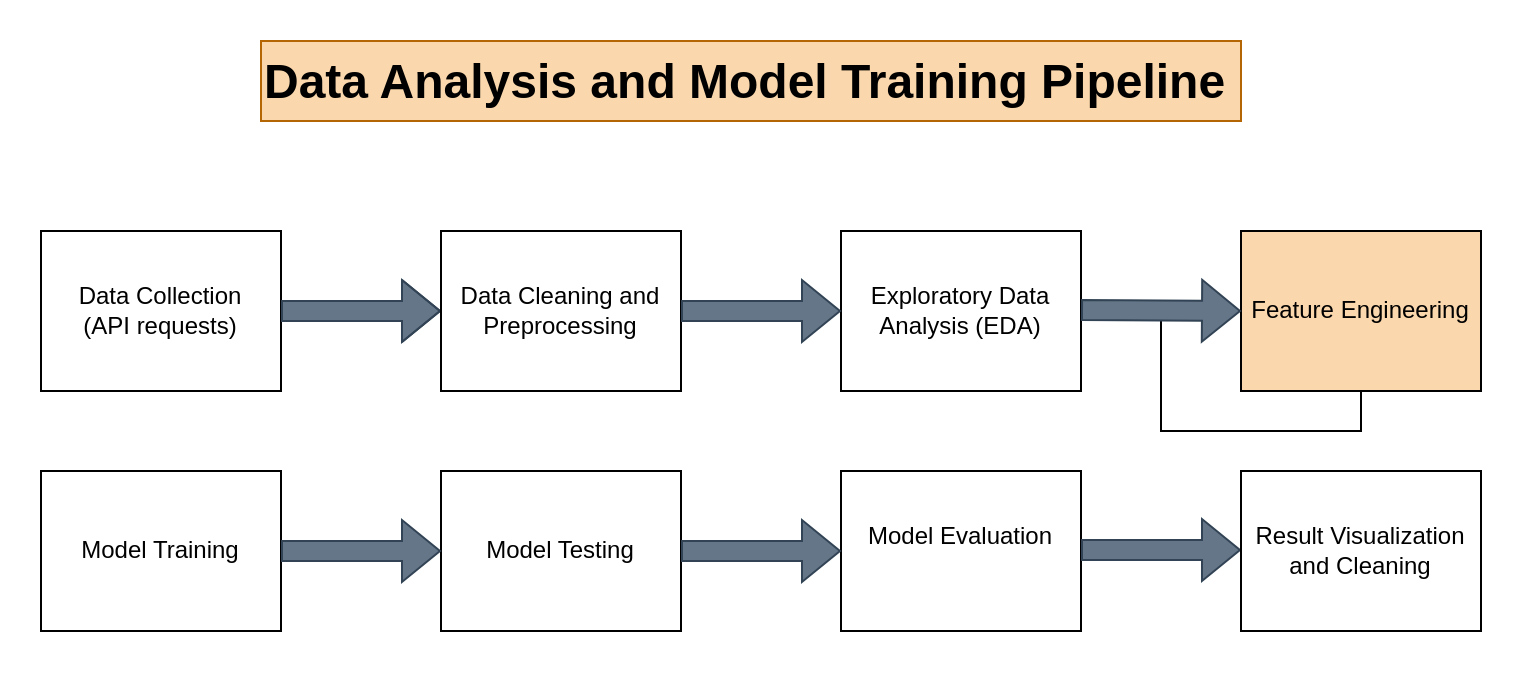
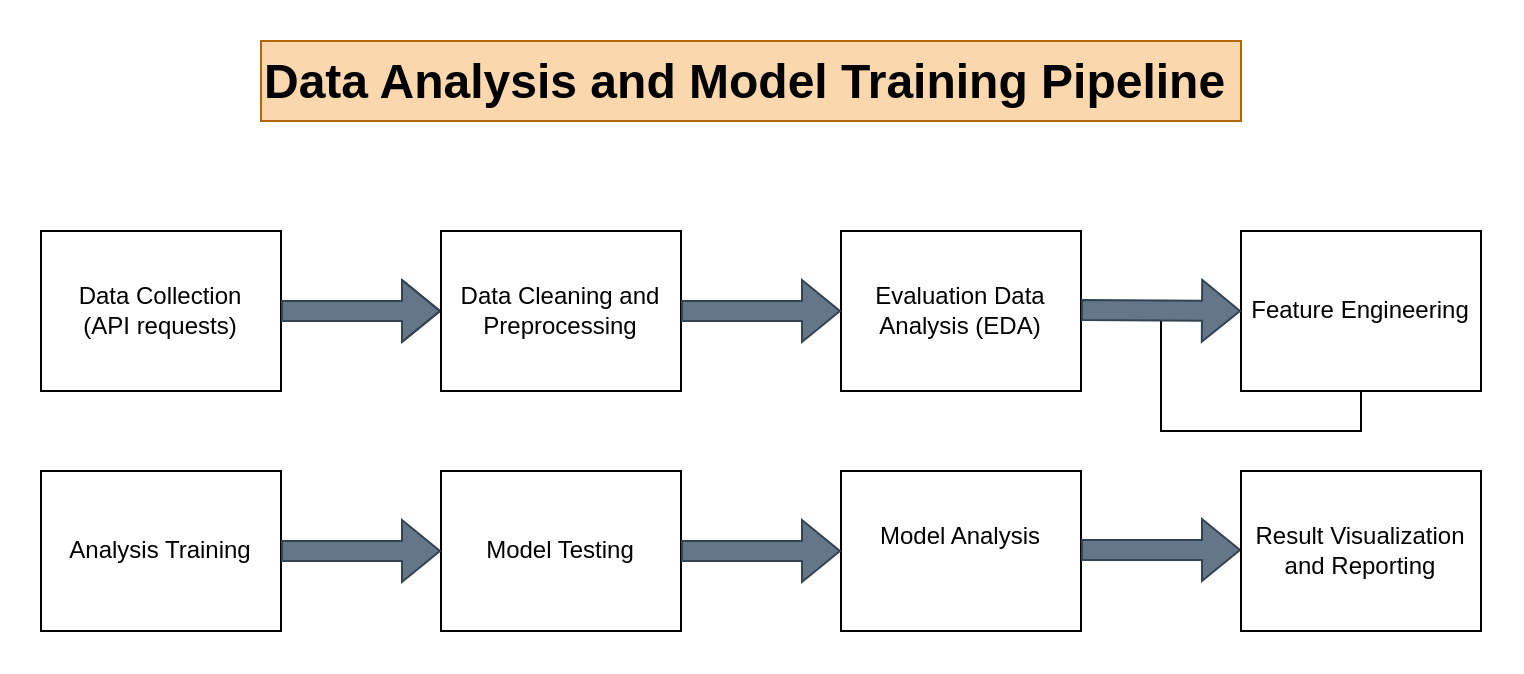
(961, 311) -> (961, 311)
(1361, 311) -> (1361, 311)
(161, 551) -> (161, 551)
(961, 551) -> (961, 551)
(1361, 551) -> (1361, 551)
